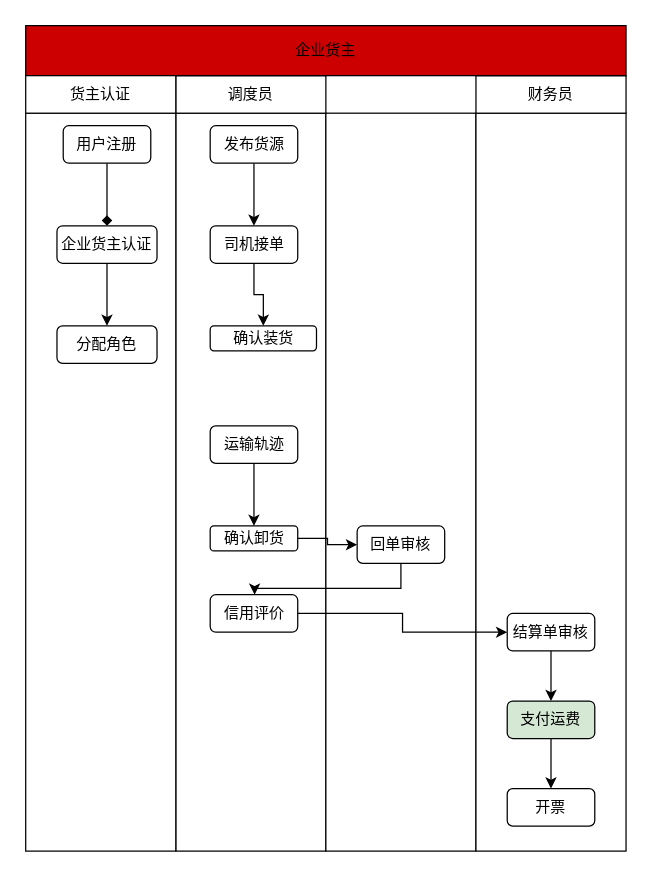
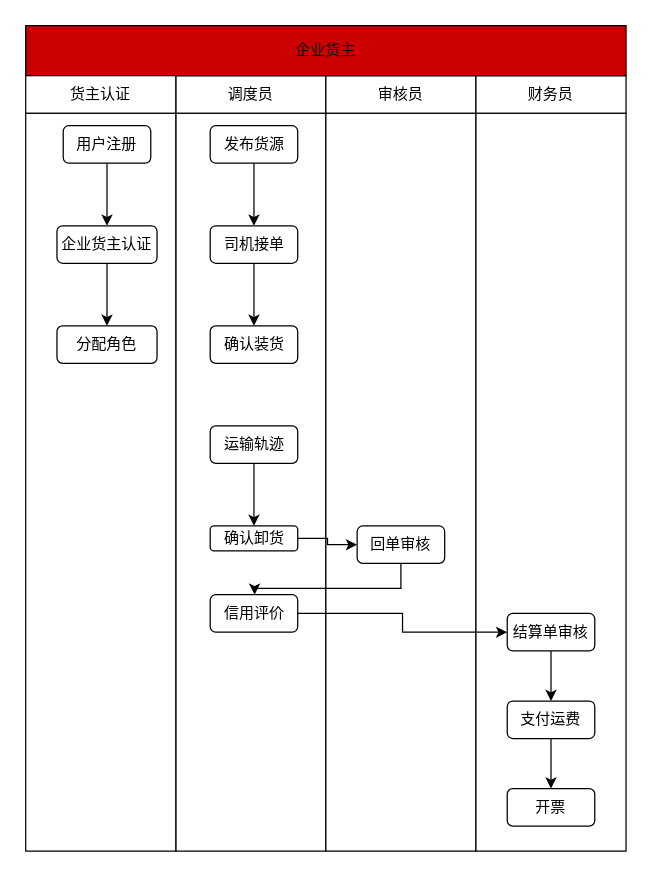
none -> (401, 94)
(107, 215) -> (107, 216)
(263, 338) -> (254, 344)
(551, 719) -> (551, 719)
